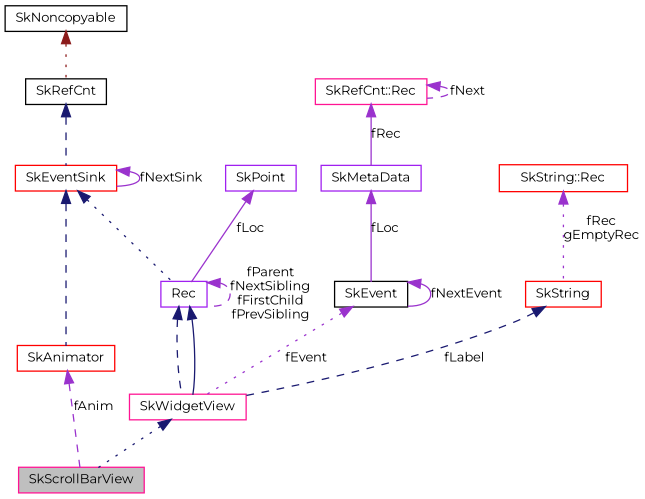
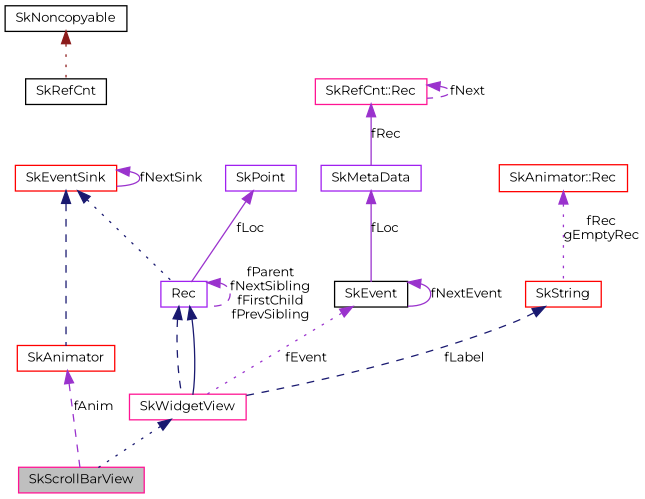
(66, 141) -> none
(563, 178) -> (563, 178)
